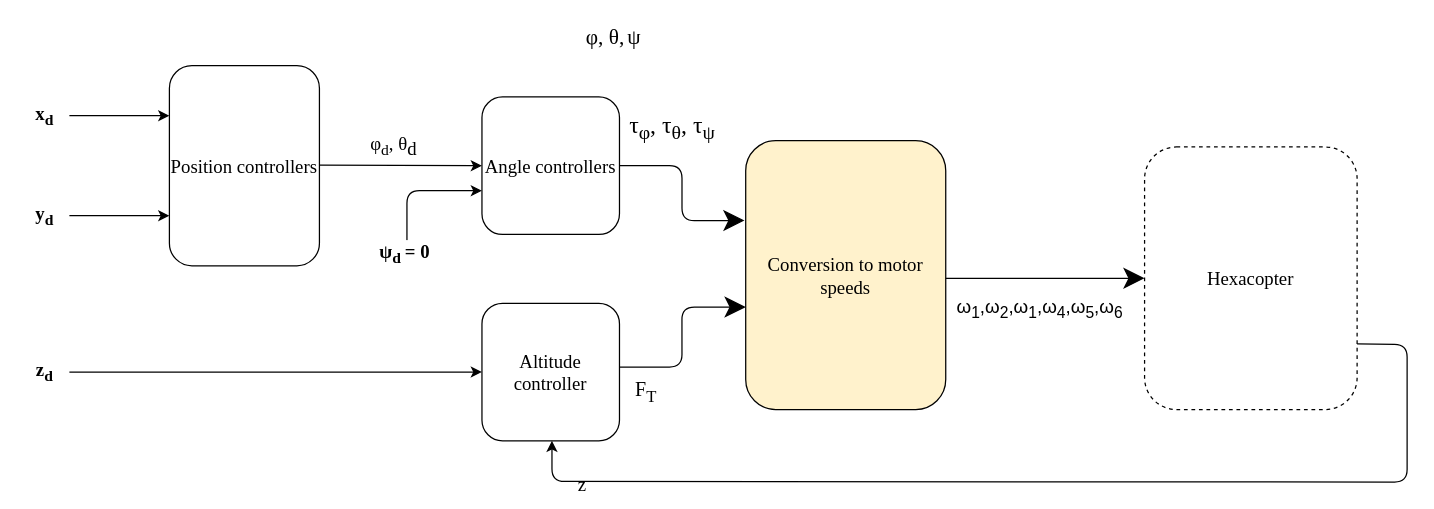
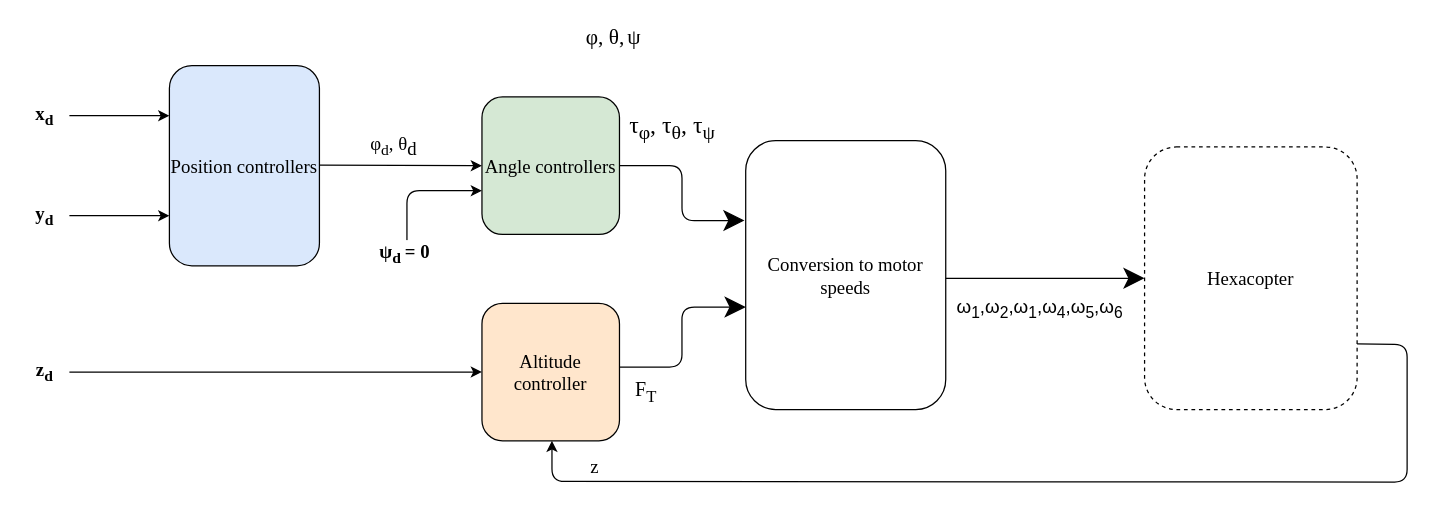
(244, 166) -> (244, 166)
(551, 166) -> (551, 166)
(846, 275) -> (846, 275)
(551, 372) -> (551, 372)
(582, 484) -> (594, 466)
